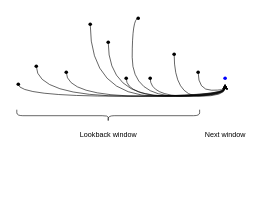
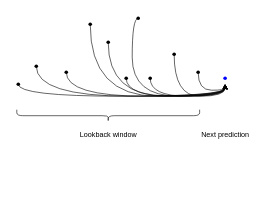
(226, 135) -> (226, 135)
